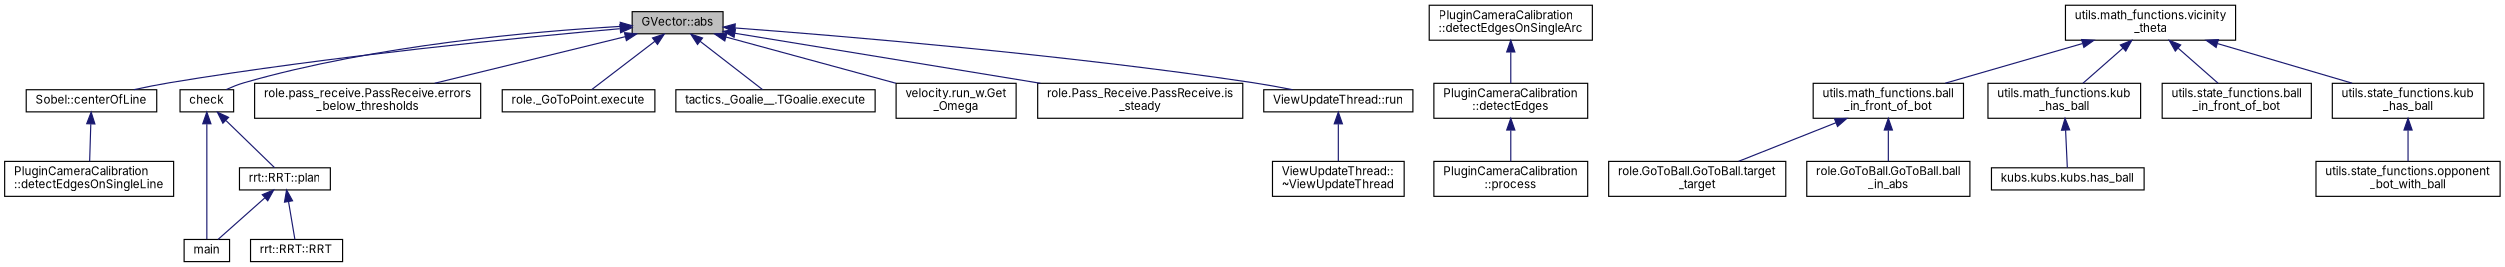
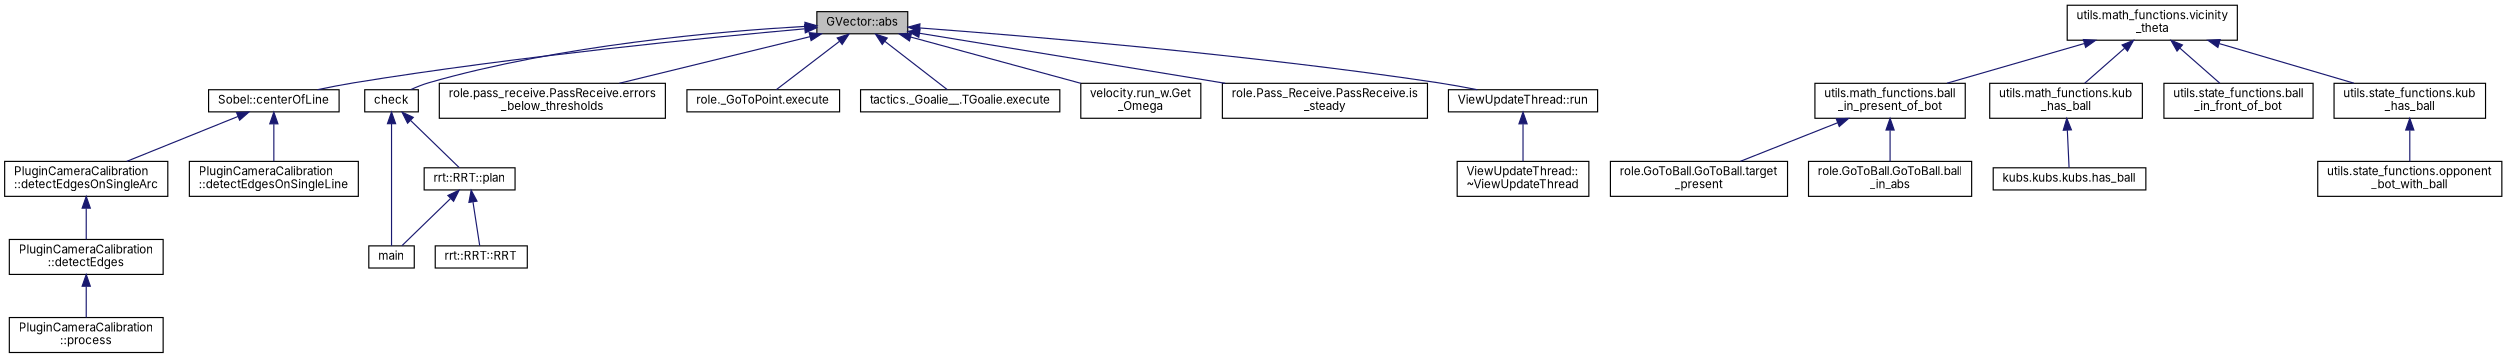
(1888, 101) -> (1890, 101)
none -> (182, 139)
(1697, 179) -> (1699, 179)
